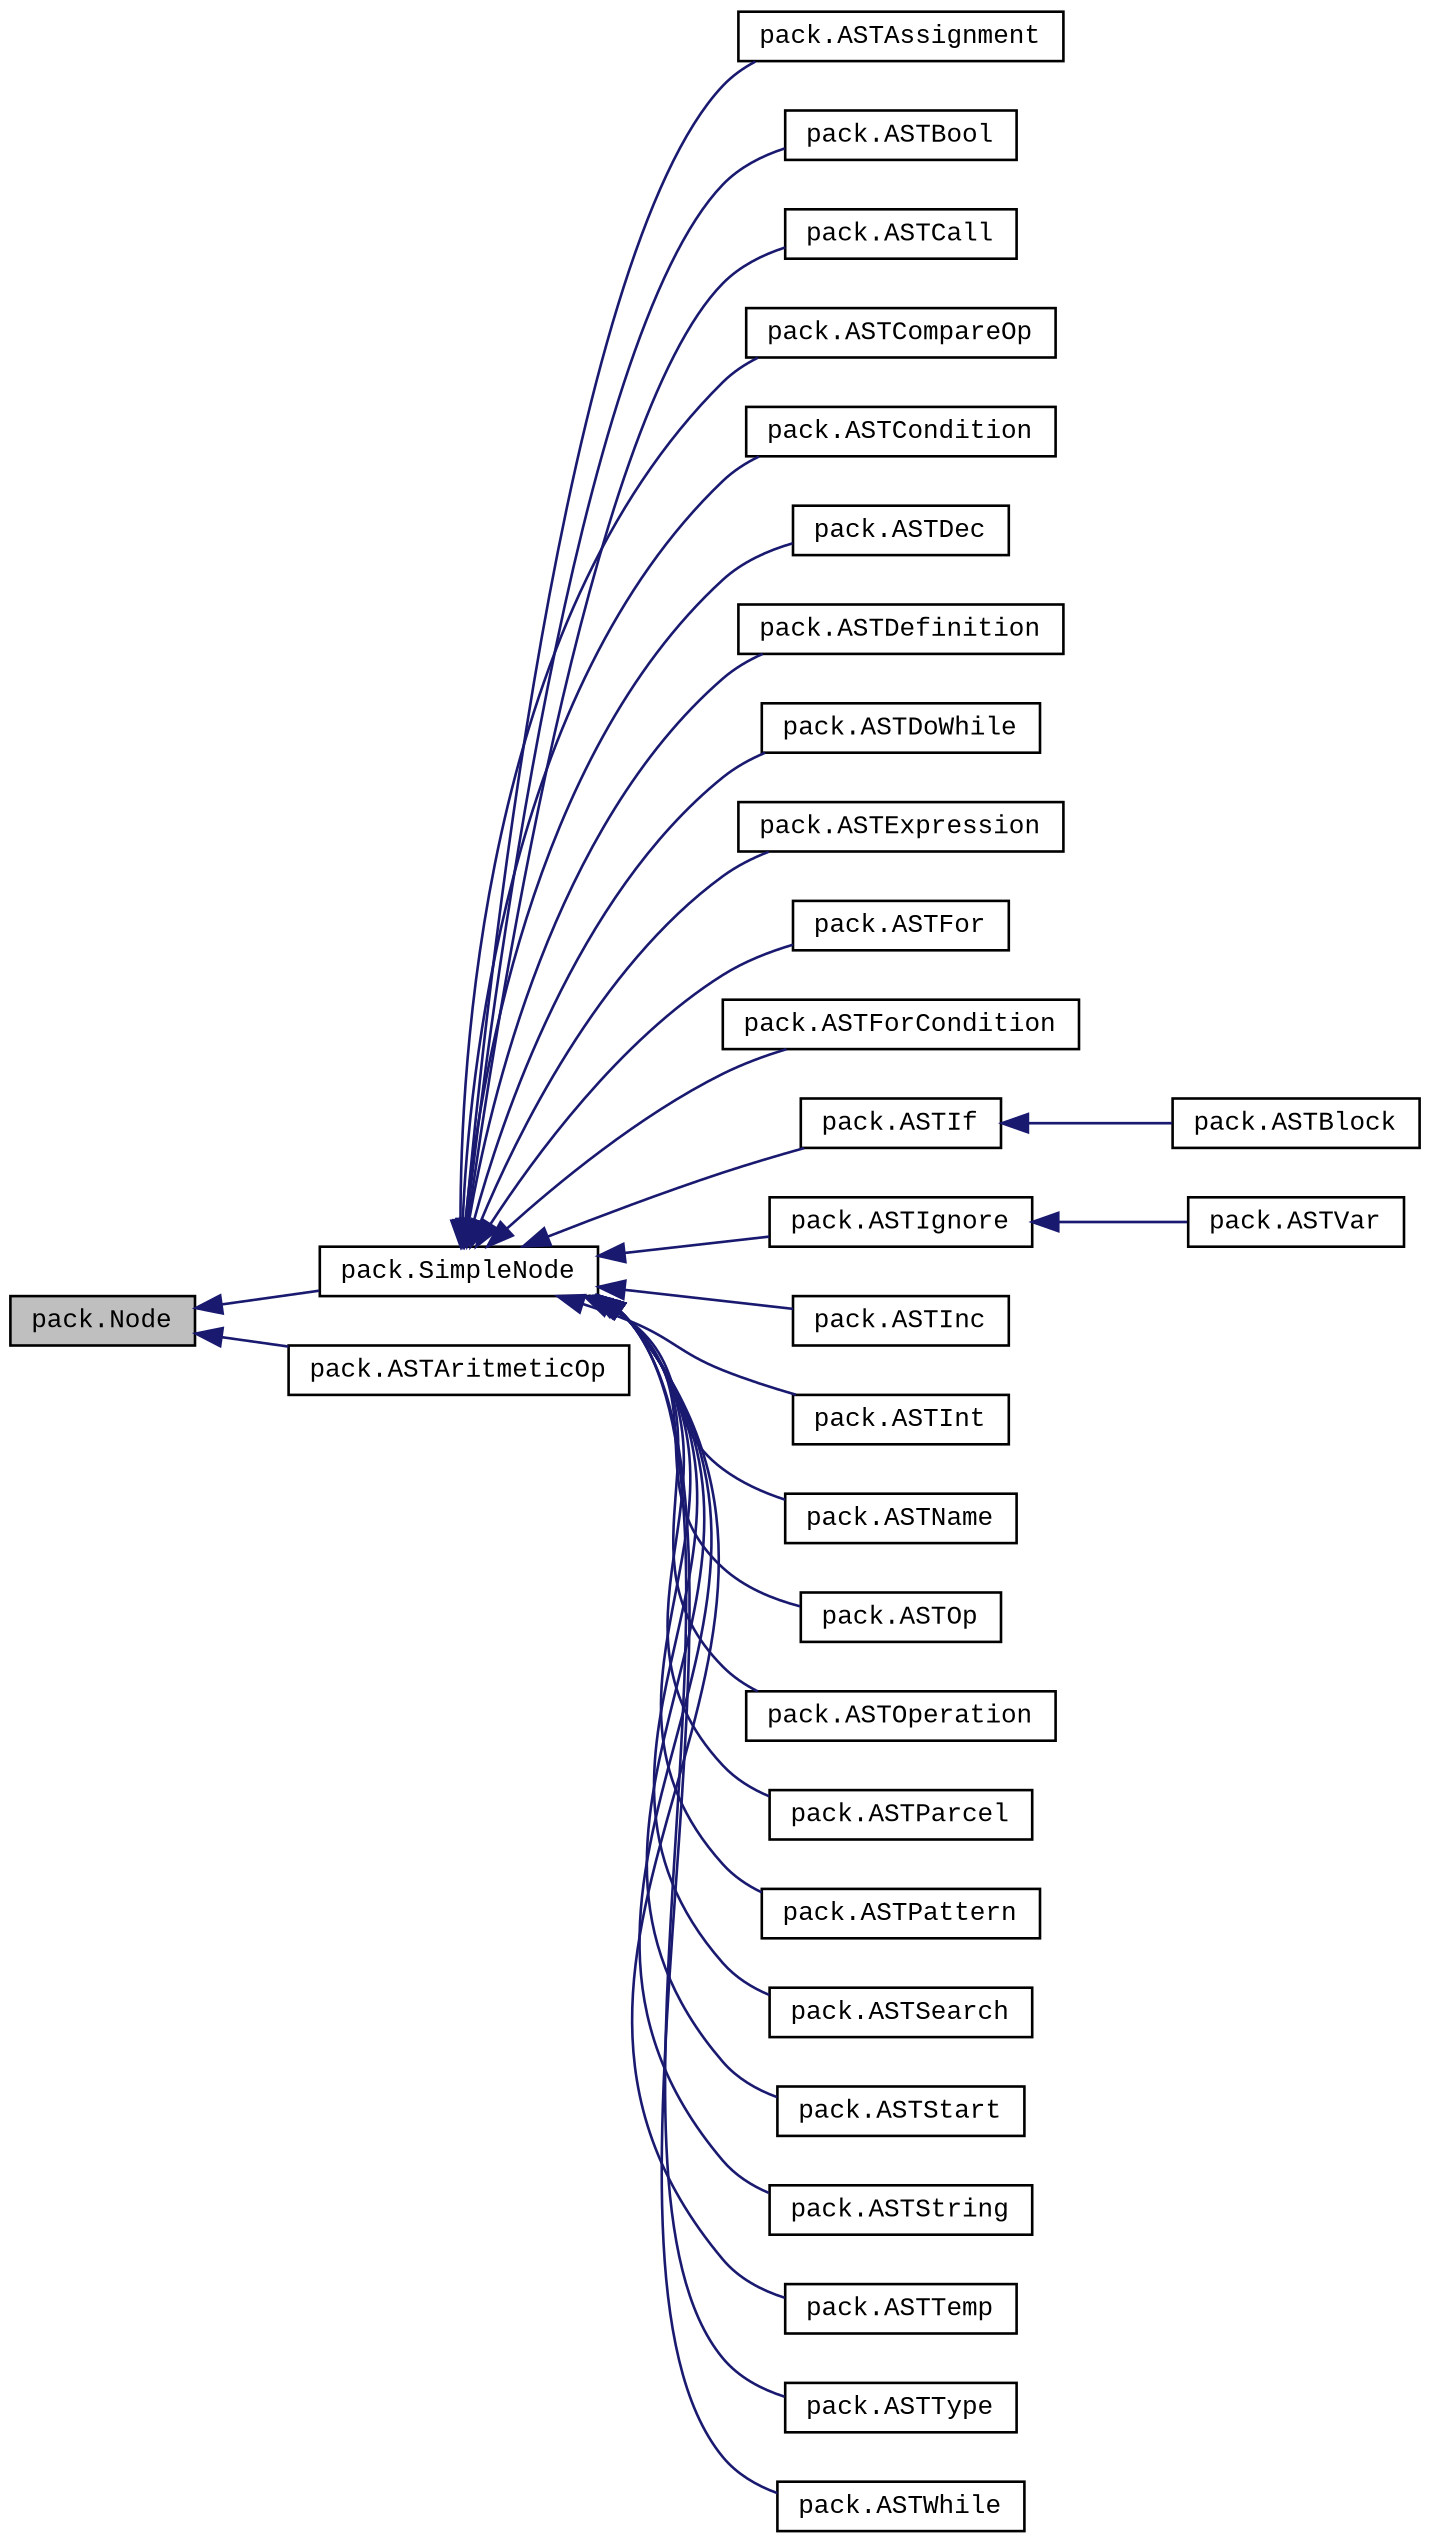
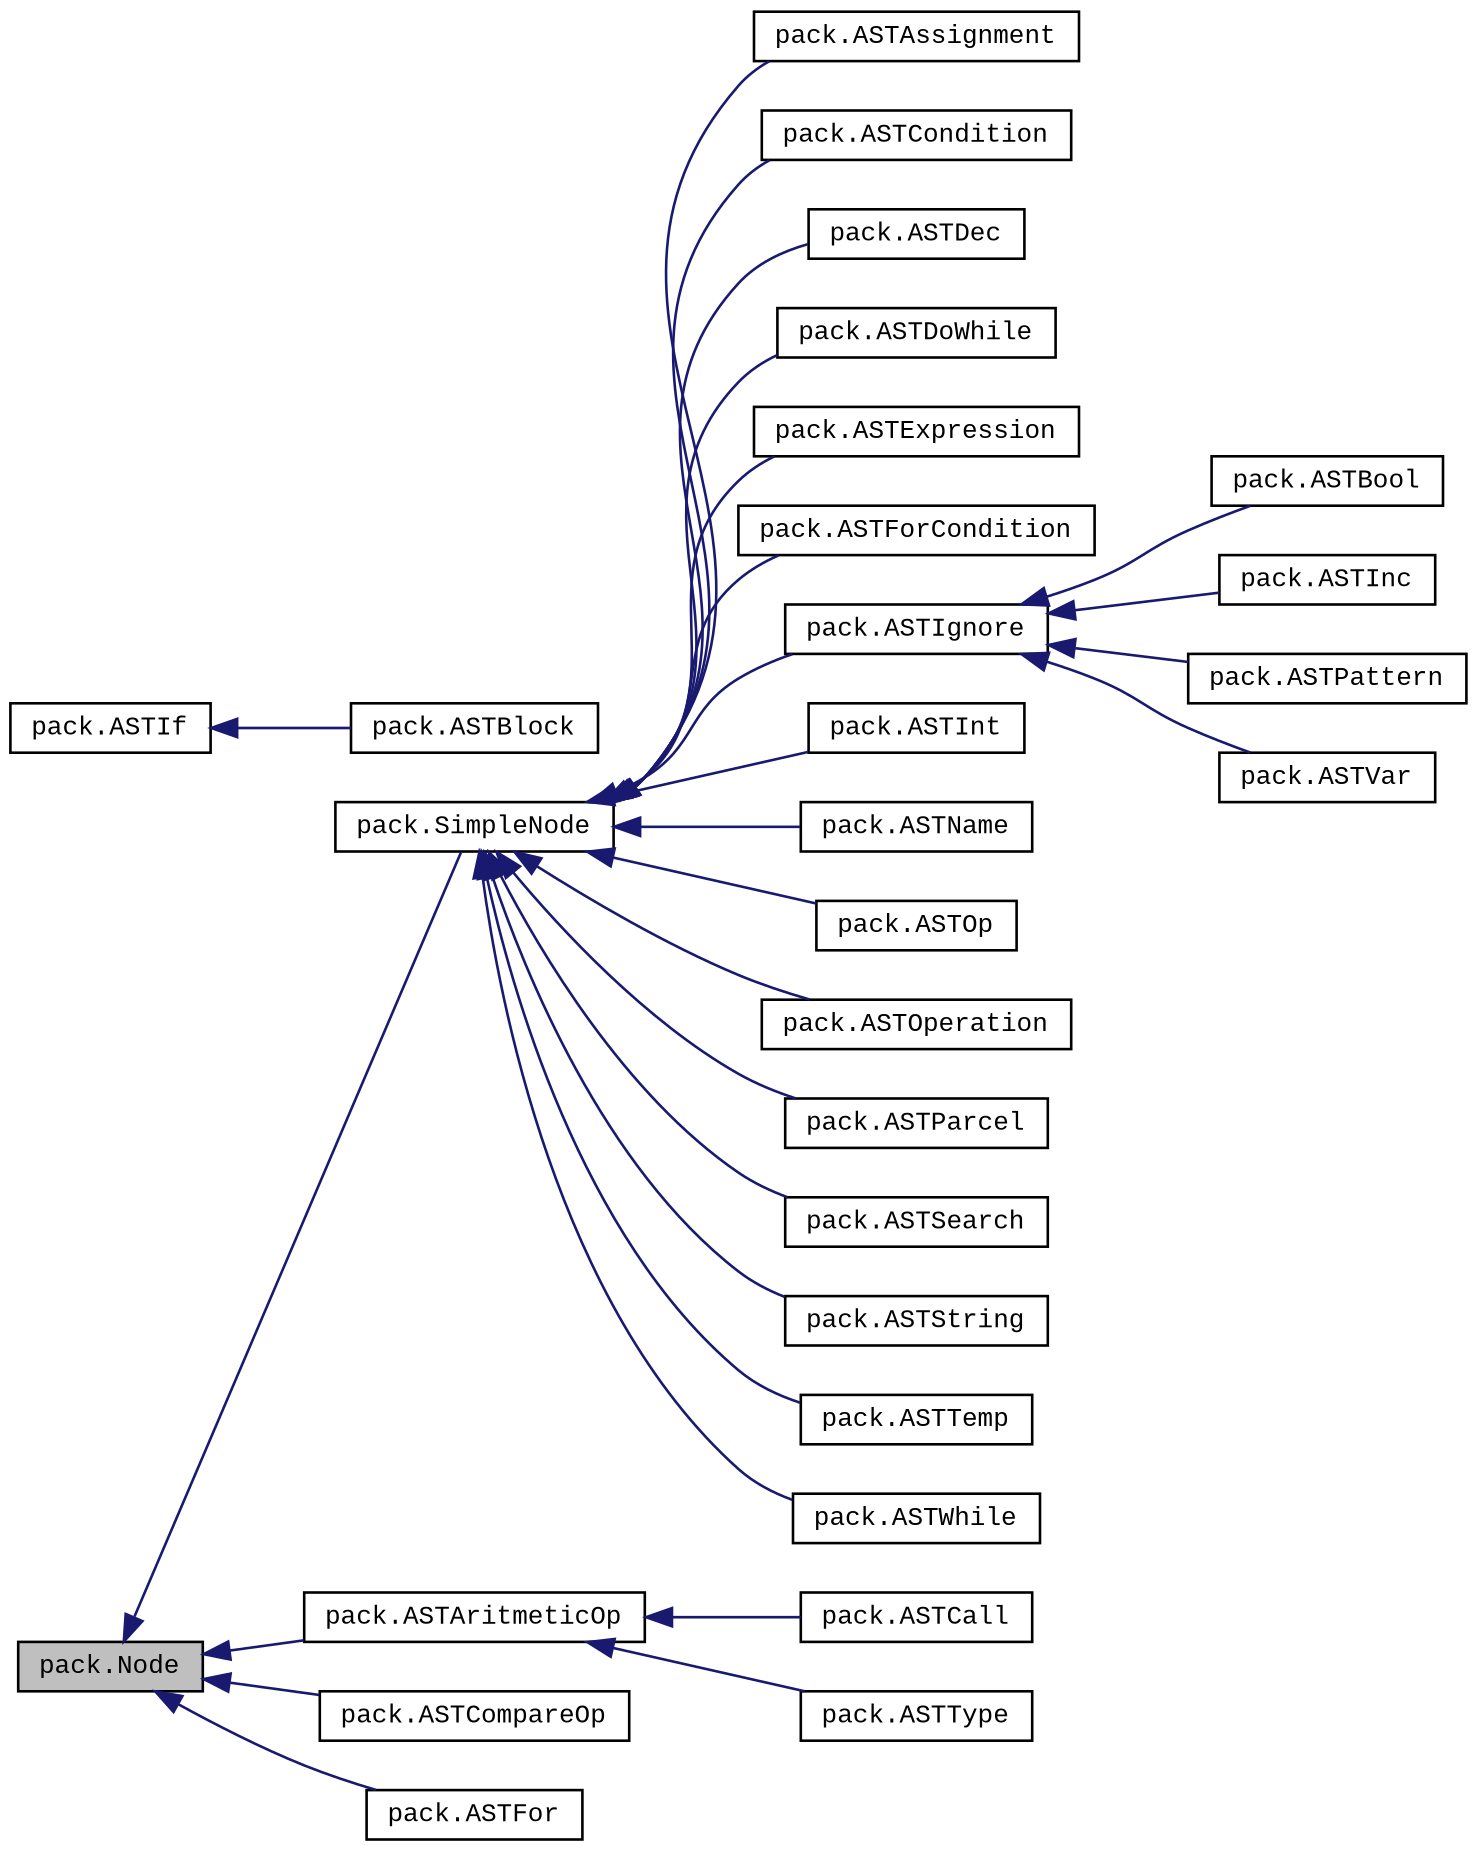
(574, 569) -> (1149, 551)
(901, 629) -> none
(568, 678) -> (737, 1617)
(522, 755) -> (275, 1689)
(621, 1060) -> (275, 1753)
(675, 1189) -> none
(709, 1299) -> (1147, 601)
(673, 1610) -> (1132, 655)
(674, 1870) -> (709, 1670)
(901, 2111) -> none
